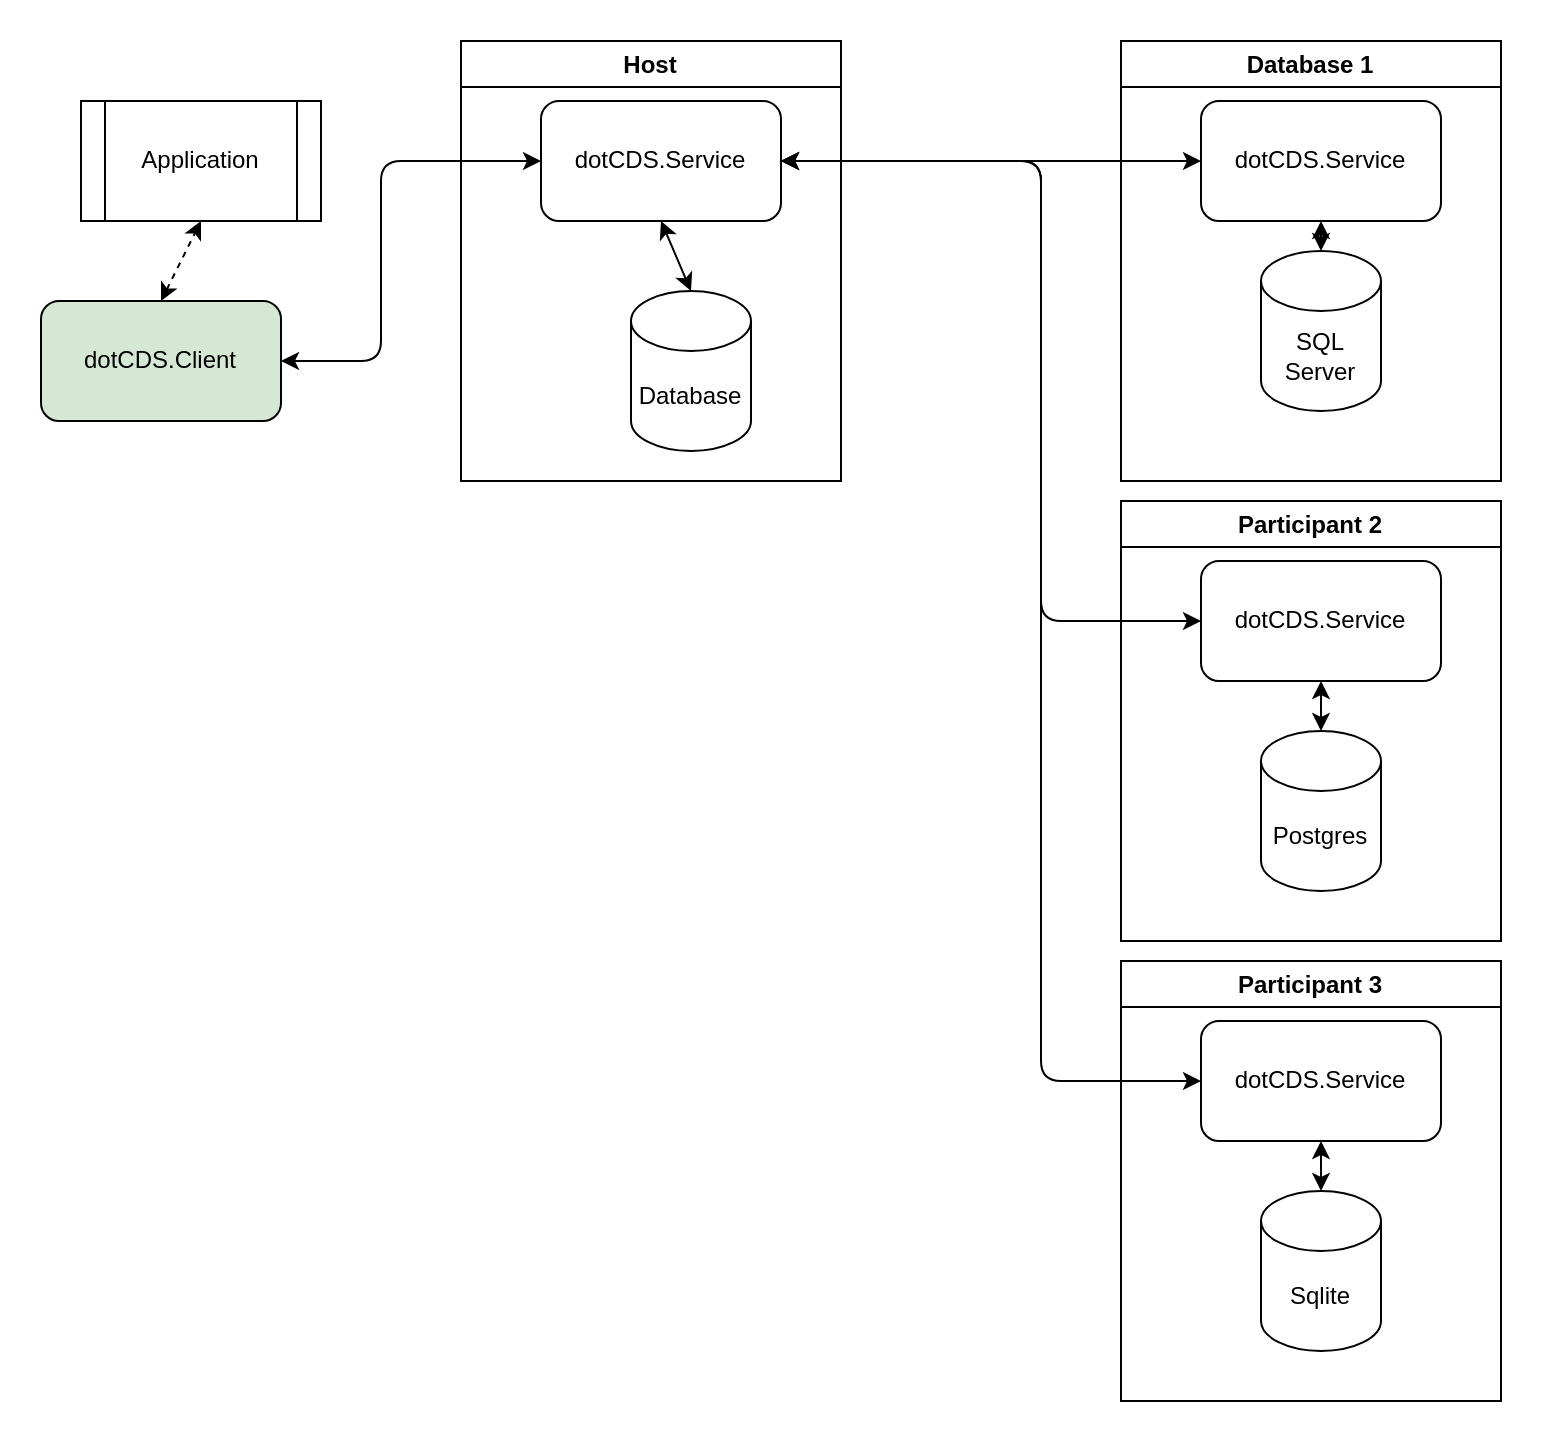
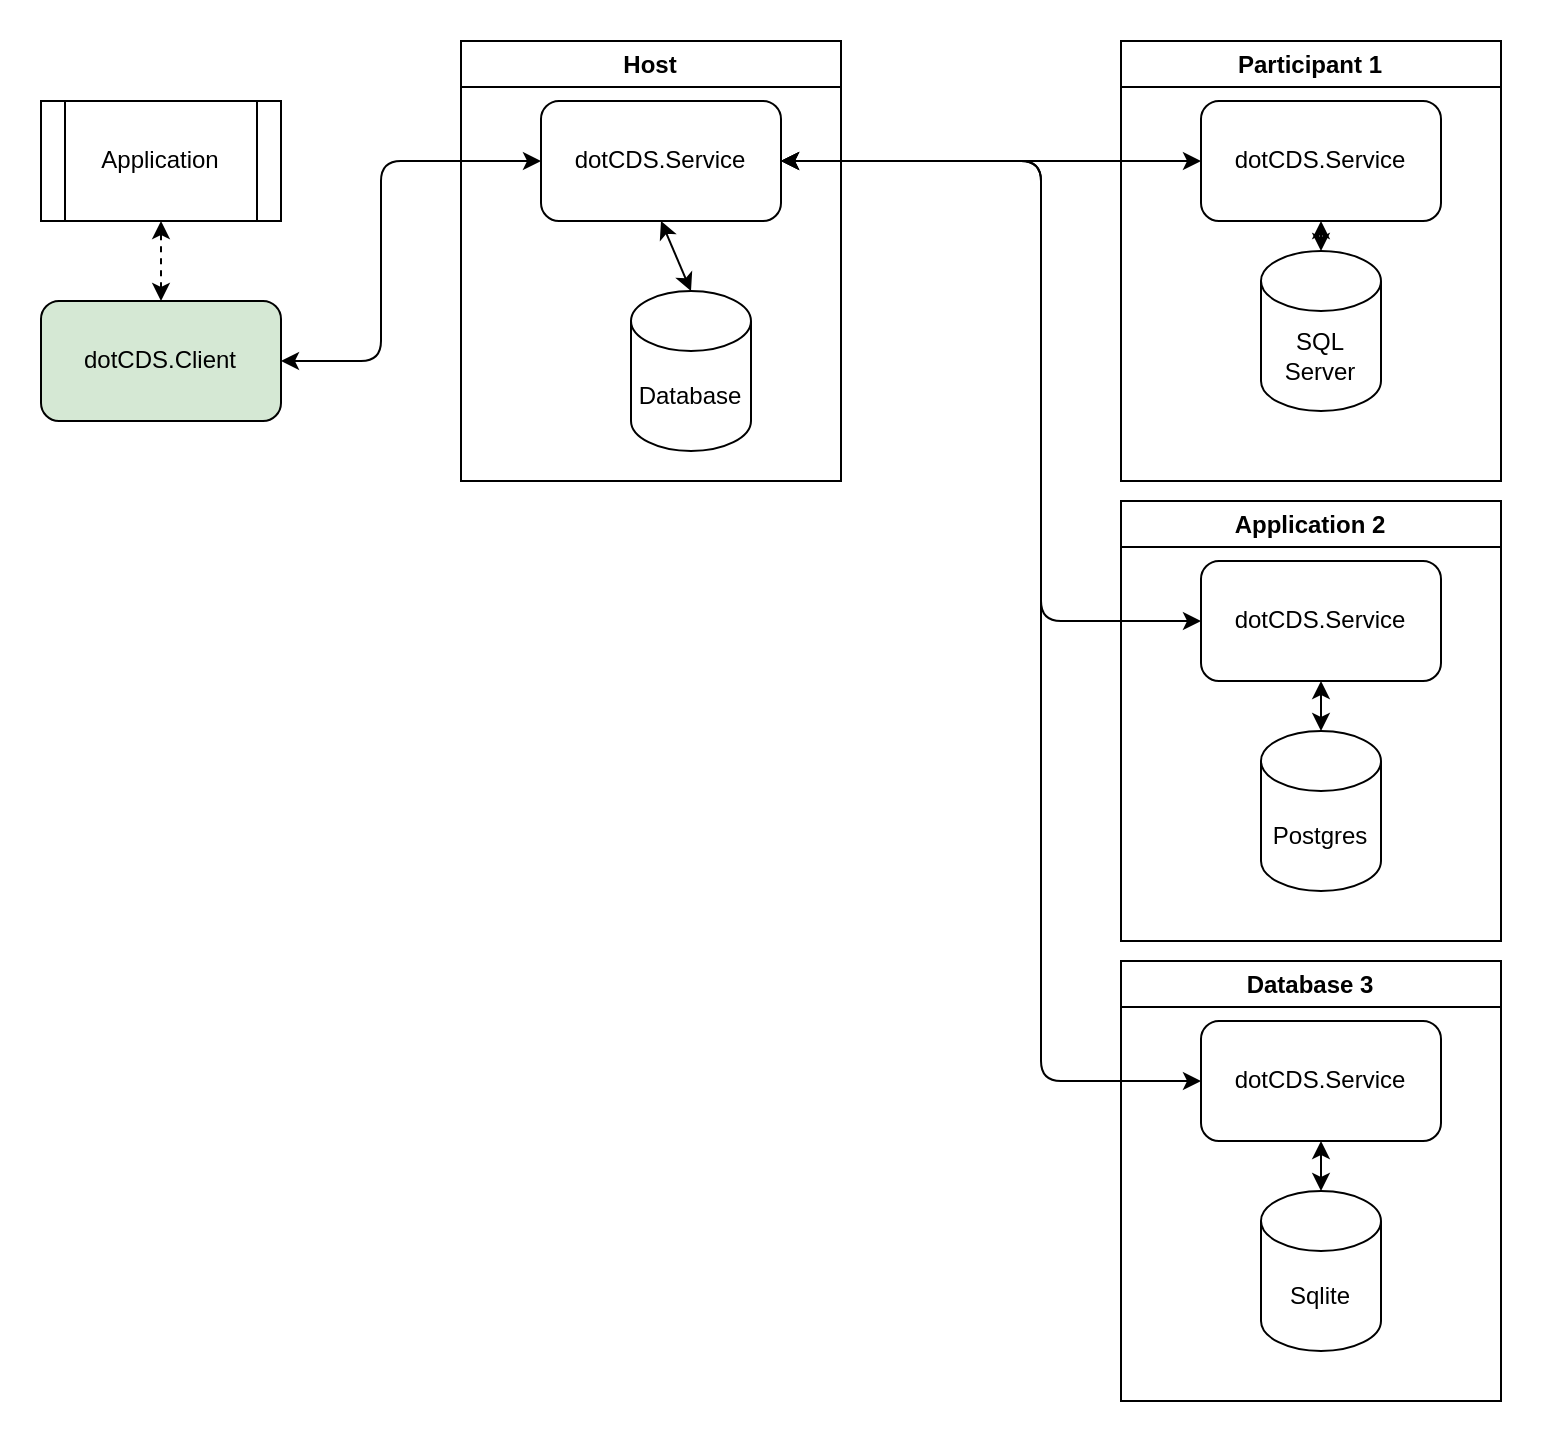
(1310, 65) -> (1310, 65)
(201, 161) -> (161, 161)
(1310, 525) -> (1310, 525)
(1310, 985) -> (1310, 985)
